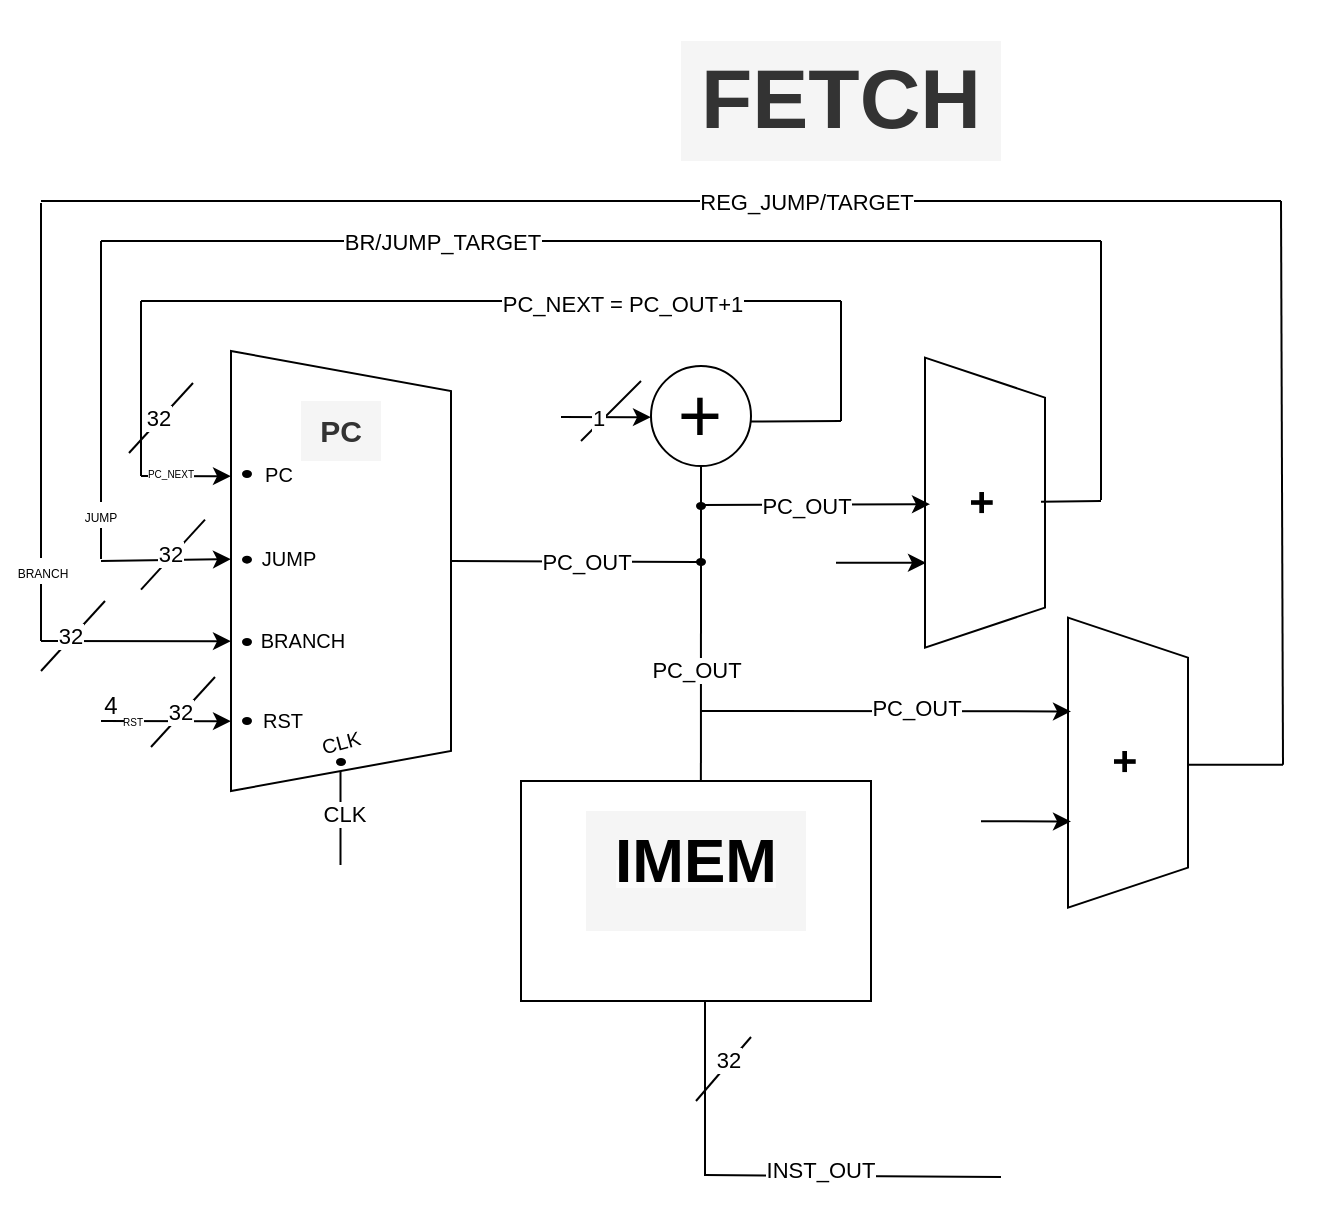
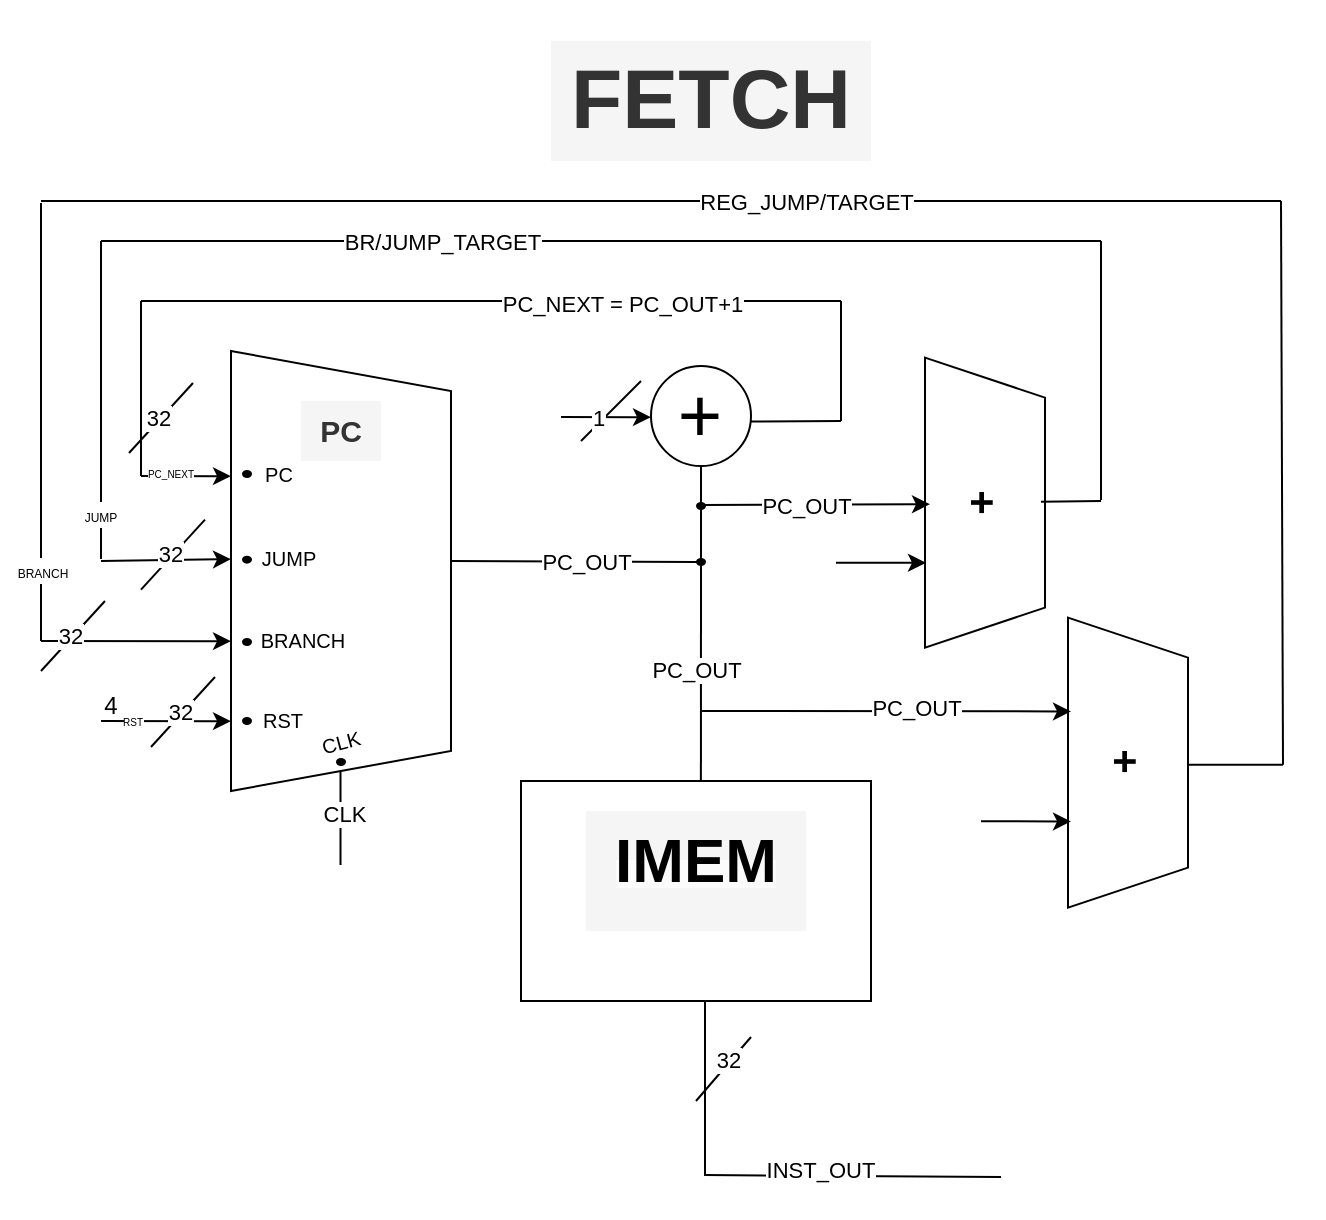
(841, 101) -> (711, 101)
